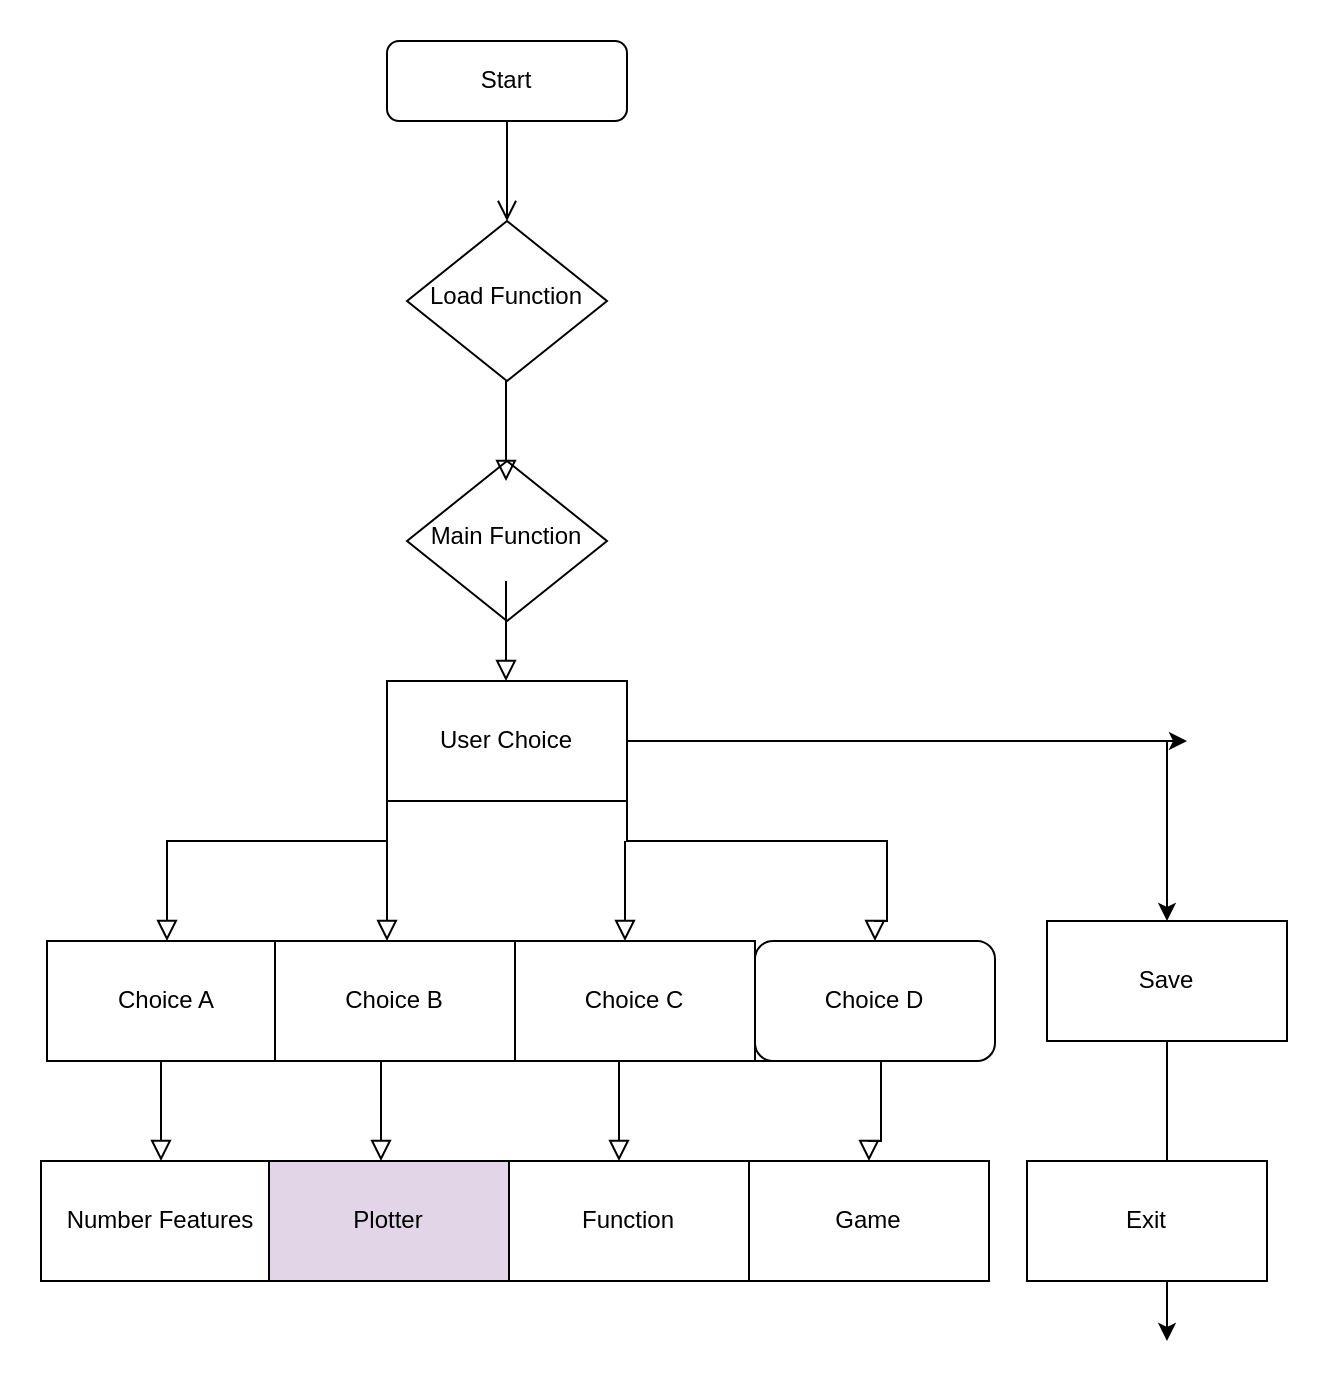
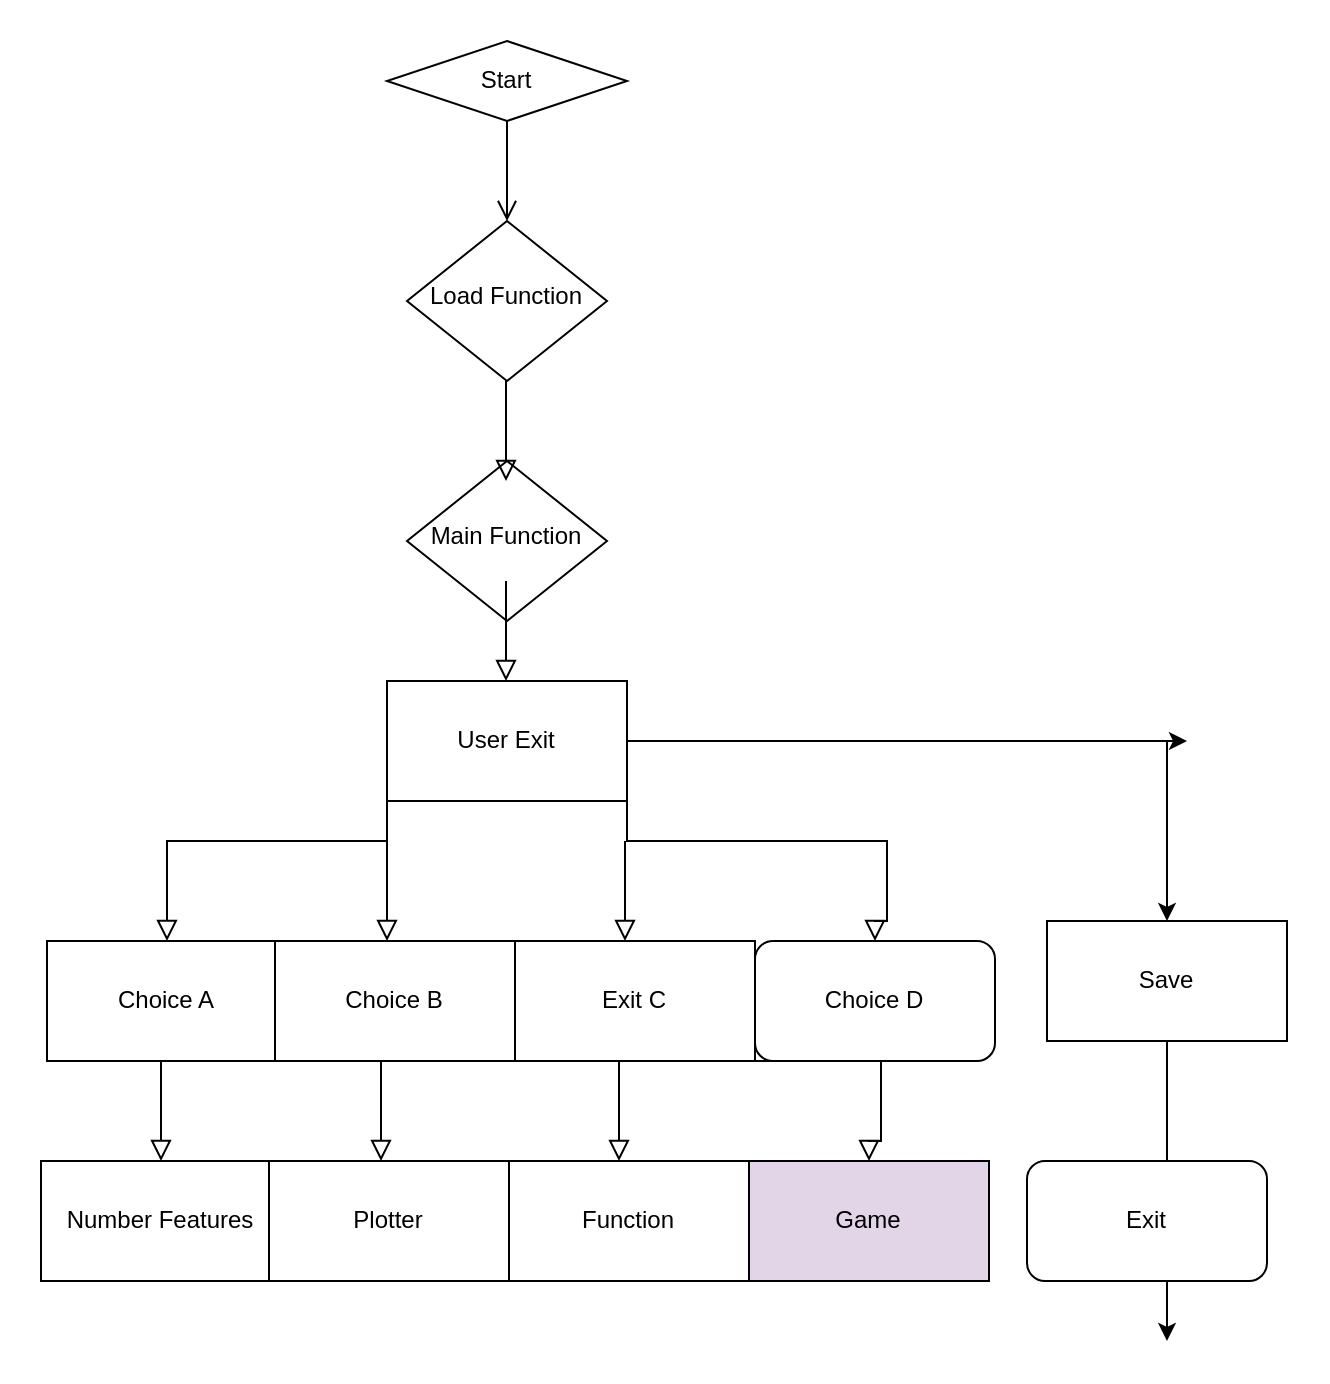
(507, 81) -> (507, 81)
(507, 741) -> (507, 741)
(635, 1001) -> (635, 1001)
(389, 1221) -> (389, 1221)
(869, 1221) -> (869, 1221)
(1147, 1221) -> (1147, 1221)
